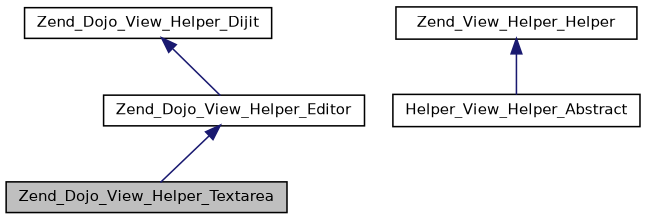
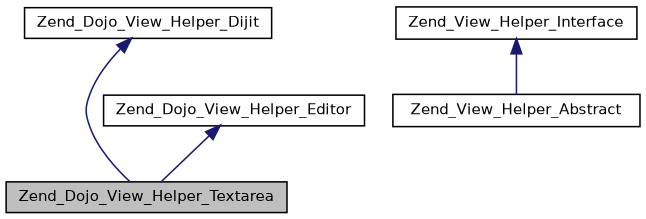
(516, 23) -> (516, 23)
(197, 72) -> (87, 118)
(516, 110) -> (516, 110)
